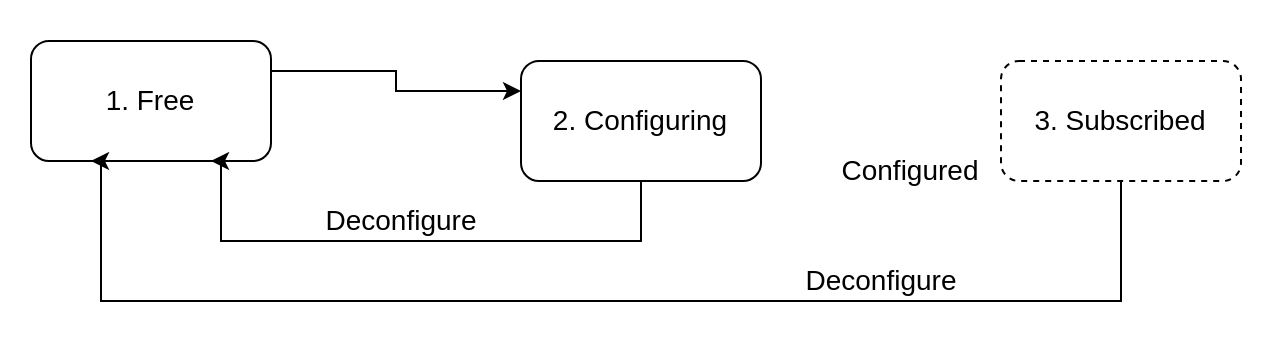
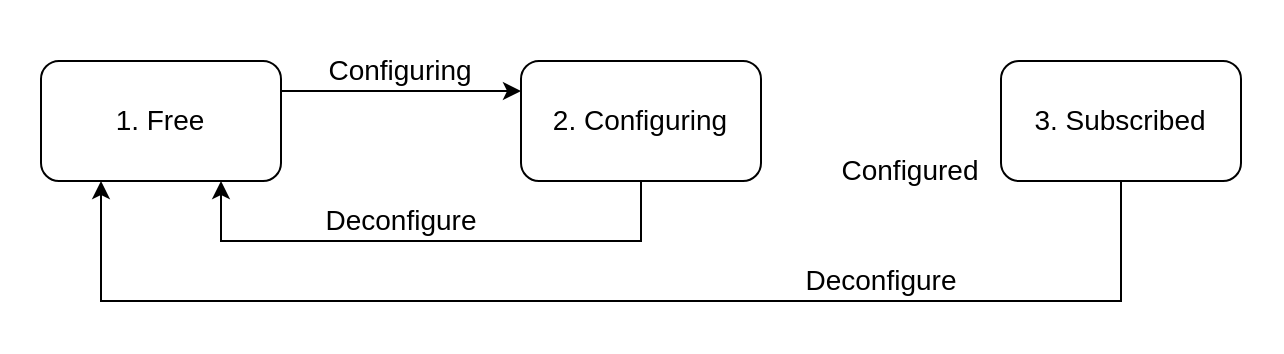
none -> (401, 71)
(151, 101) -> (161, 121)
(1121, 121) -> (1121, 121)
